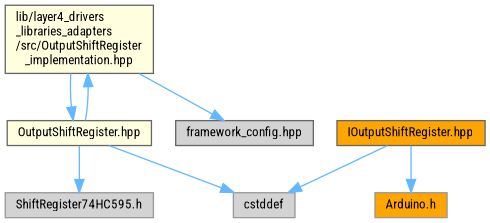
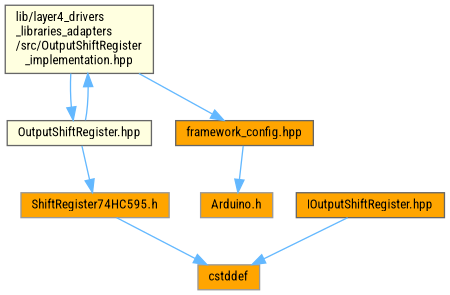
(245, 133) -> (245, 133)
(411, 163) -> (241, 163)
(165, 167) -> (156, 238)
(79, 205) -> (95, 205)
(264, 205) -> (229, 277)
